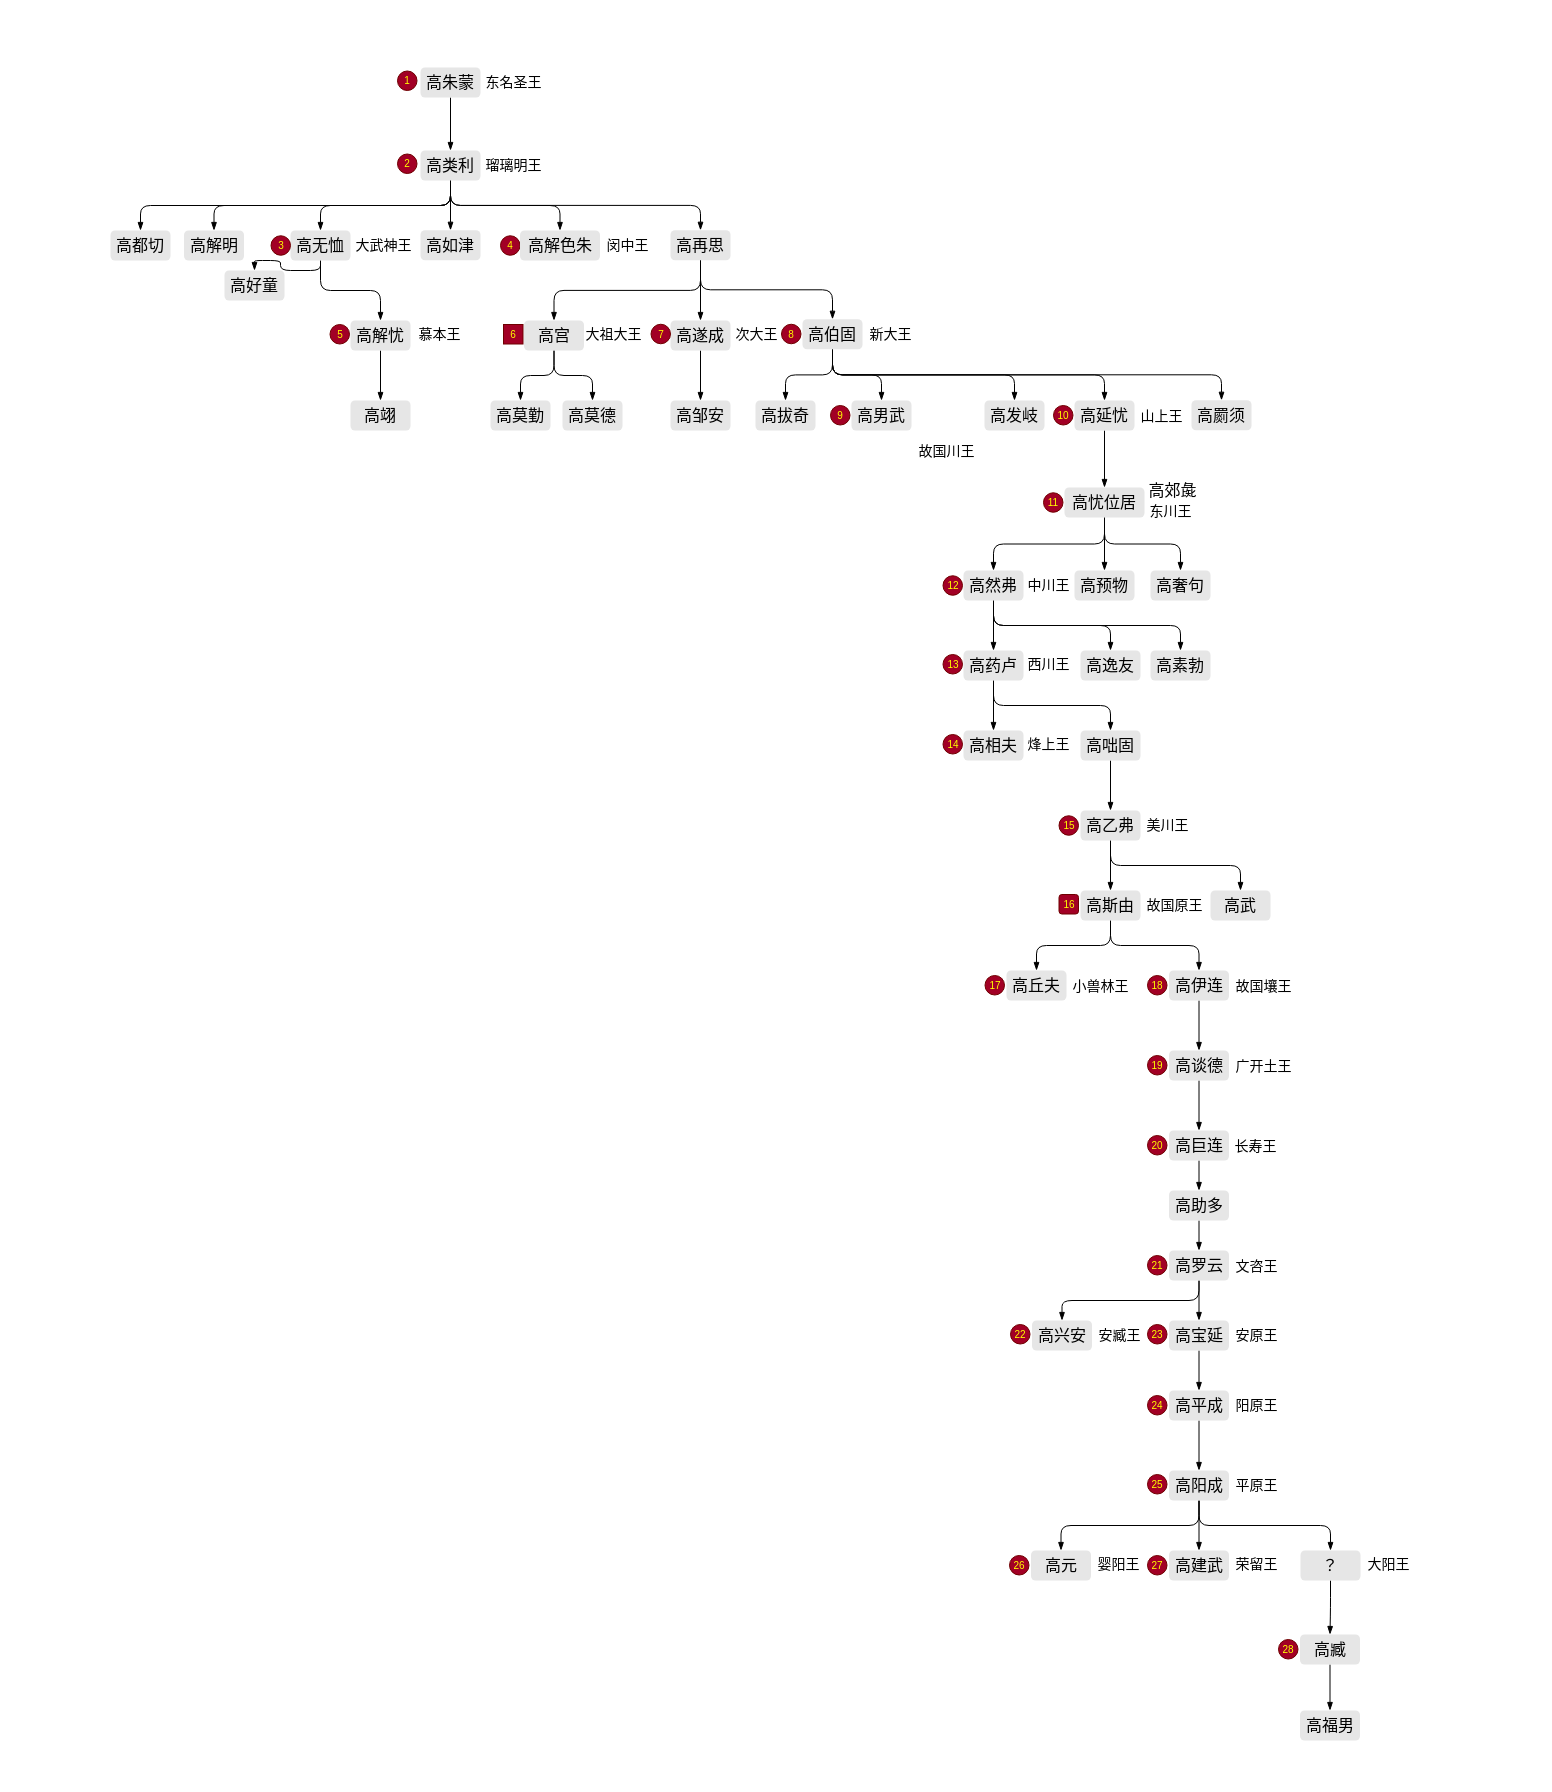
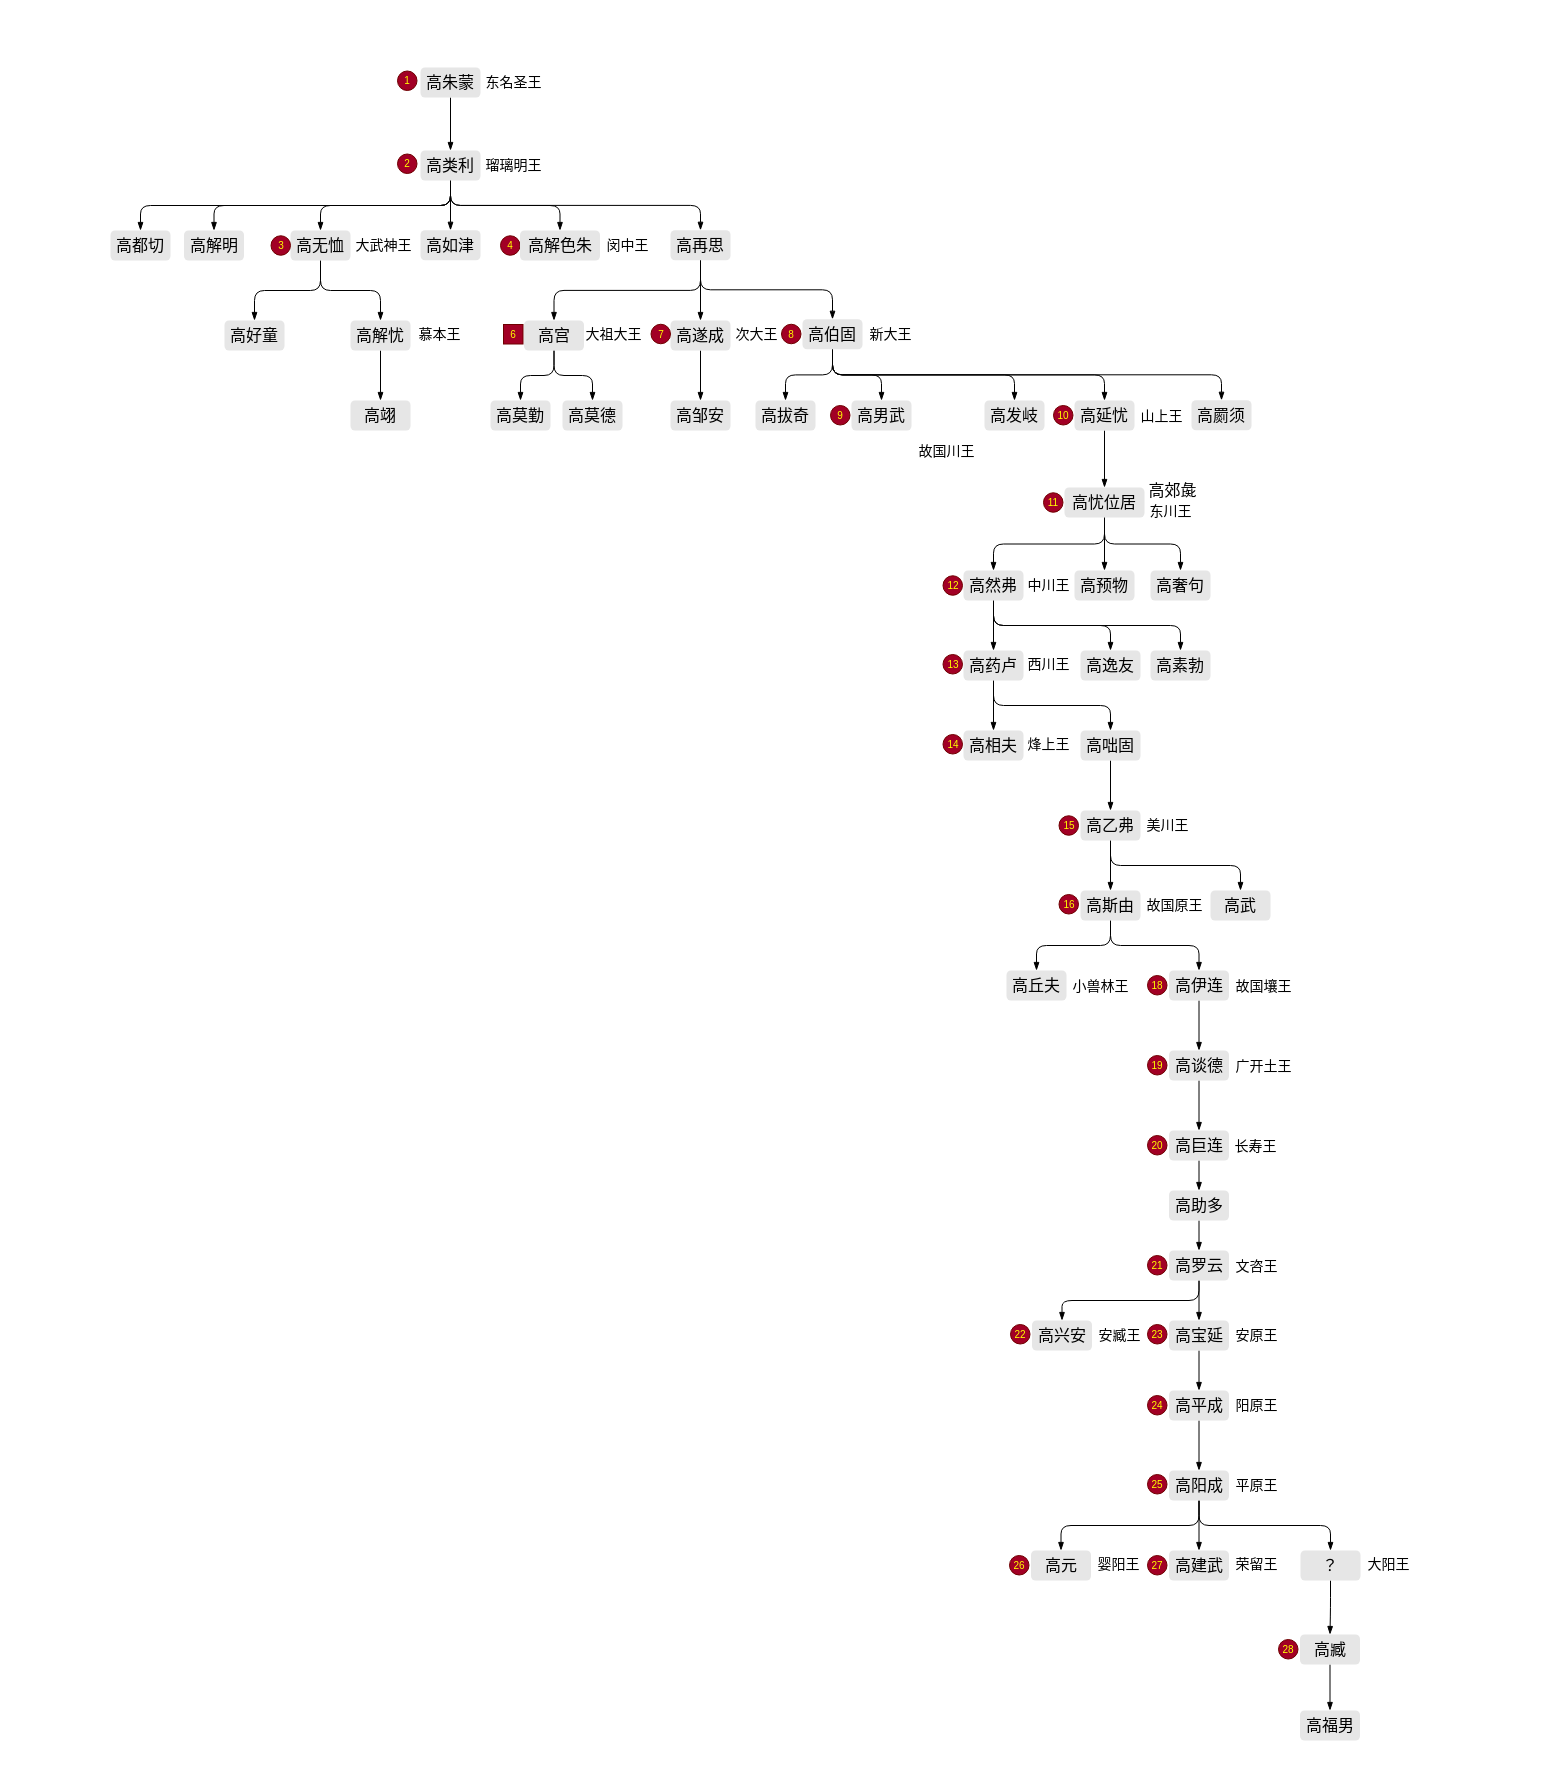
(255, 286) -> (255, 336)
(340, 334) -> none
(1069, 904) -> (1069, 904)
(995, 985) -> none
